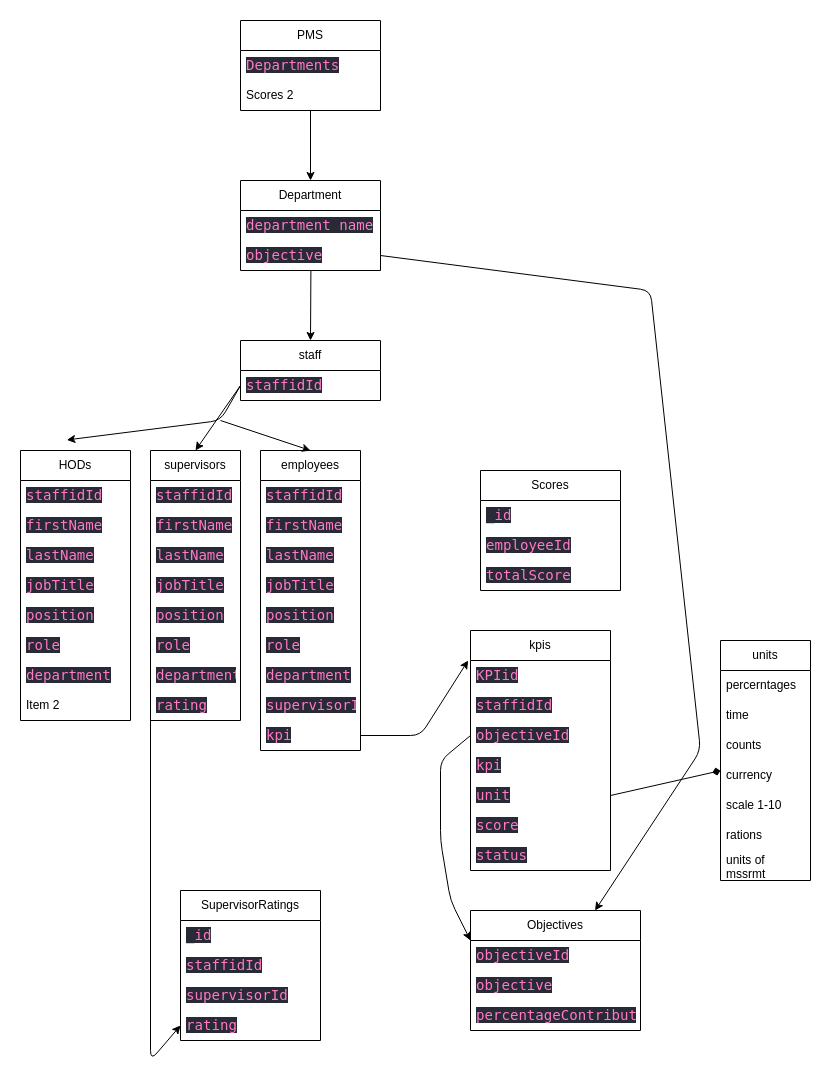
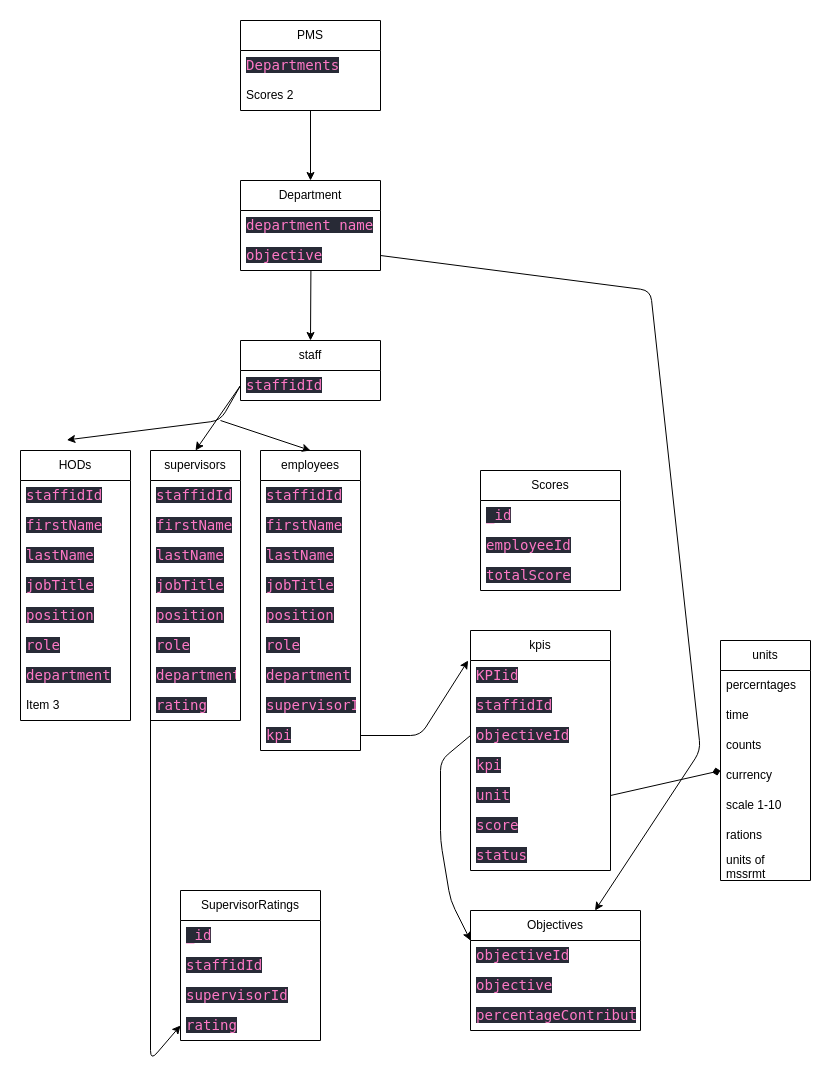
(45, 706) -> (45, 706)
